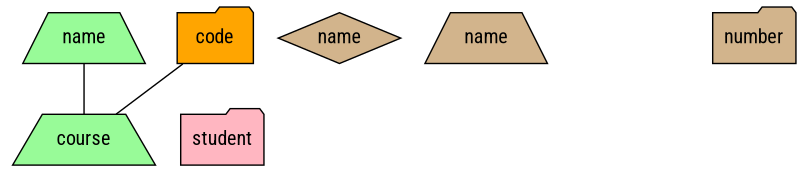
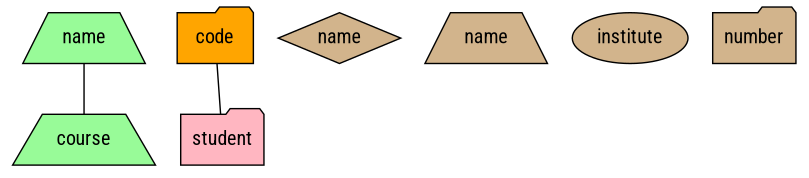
none -> (630, 38)
(149, 89) -> (219, 89)
